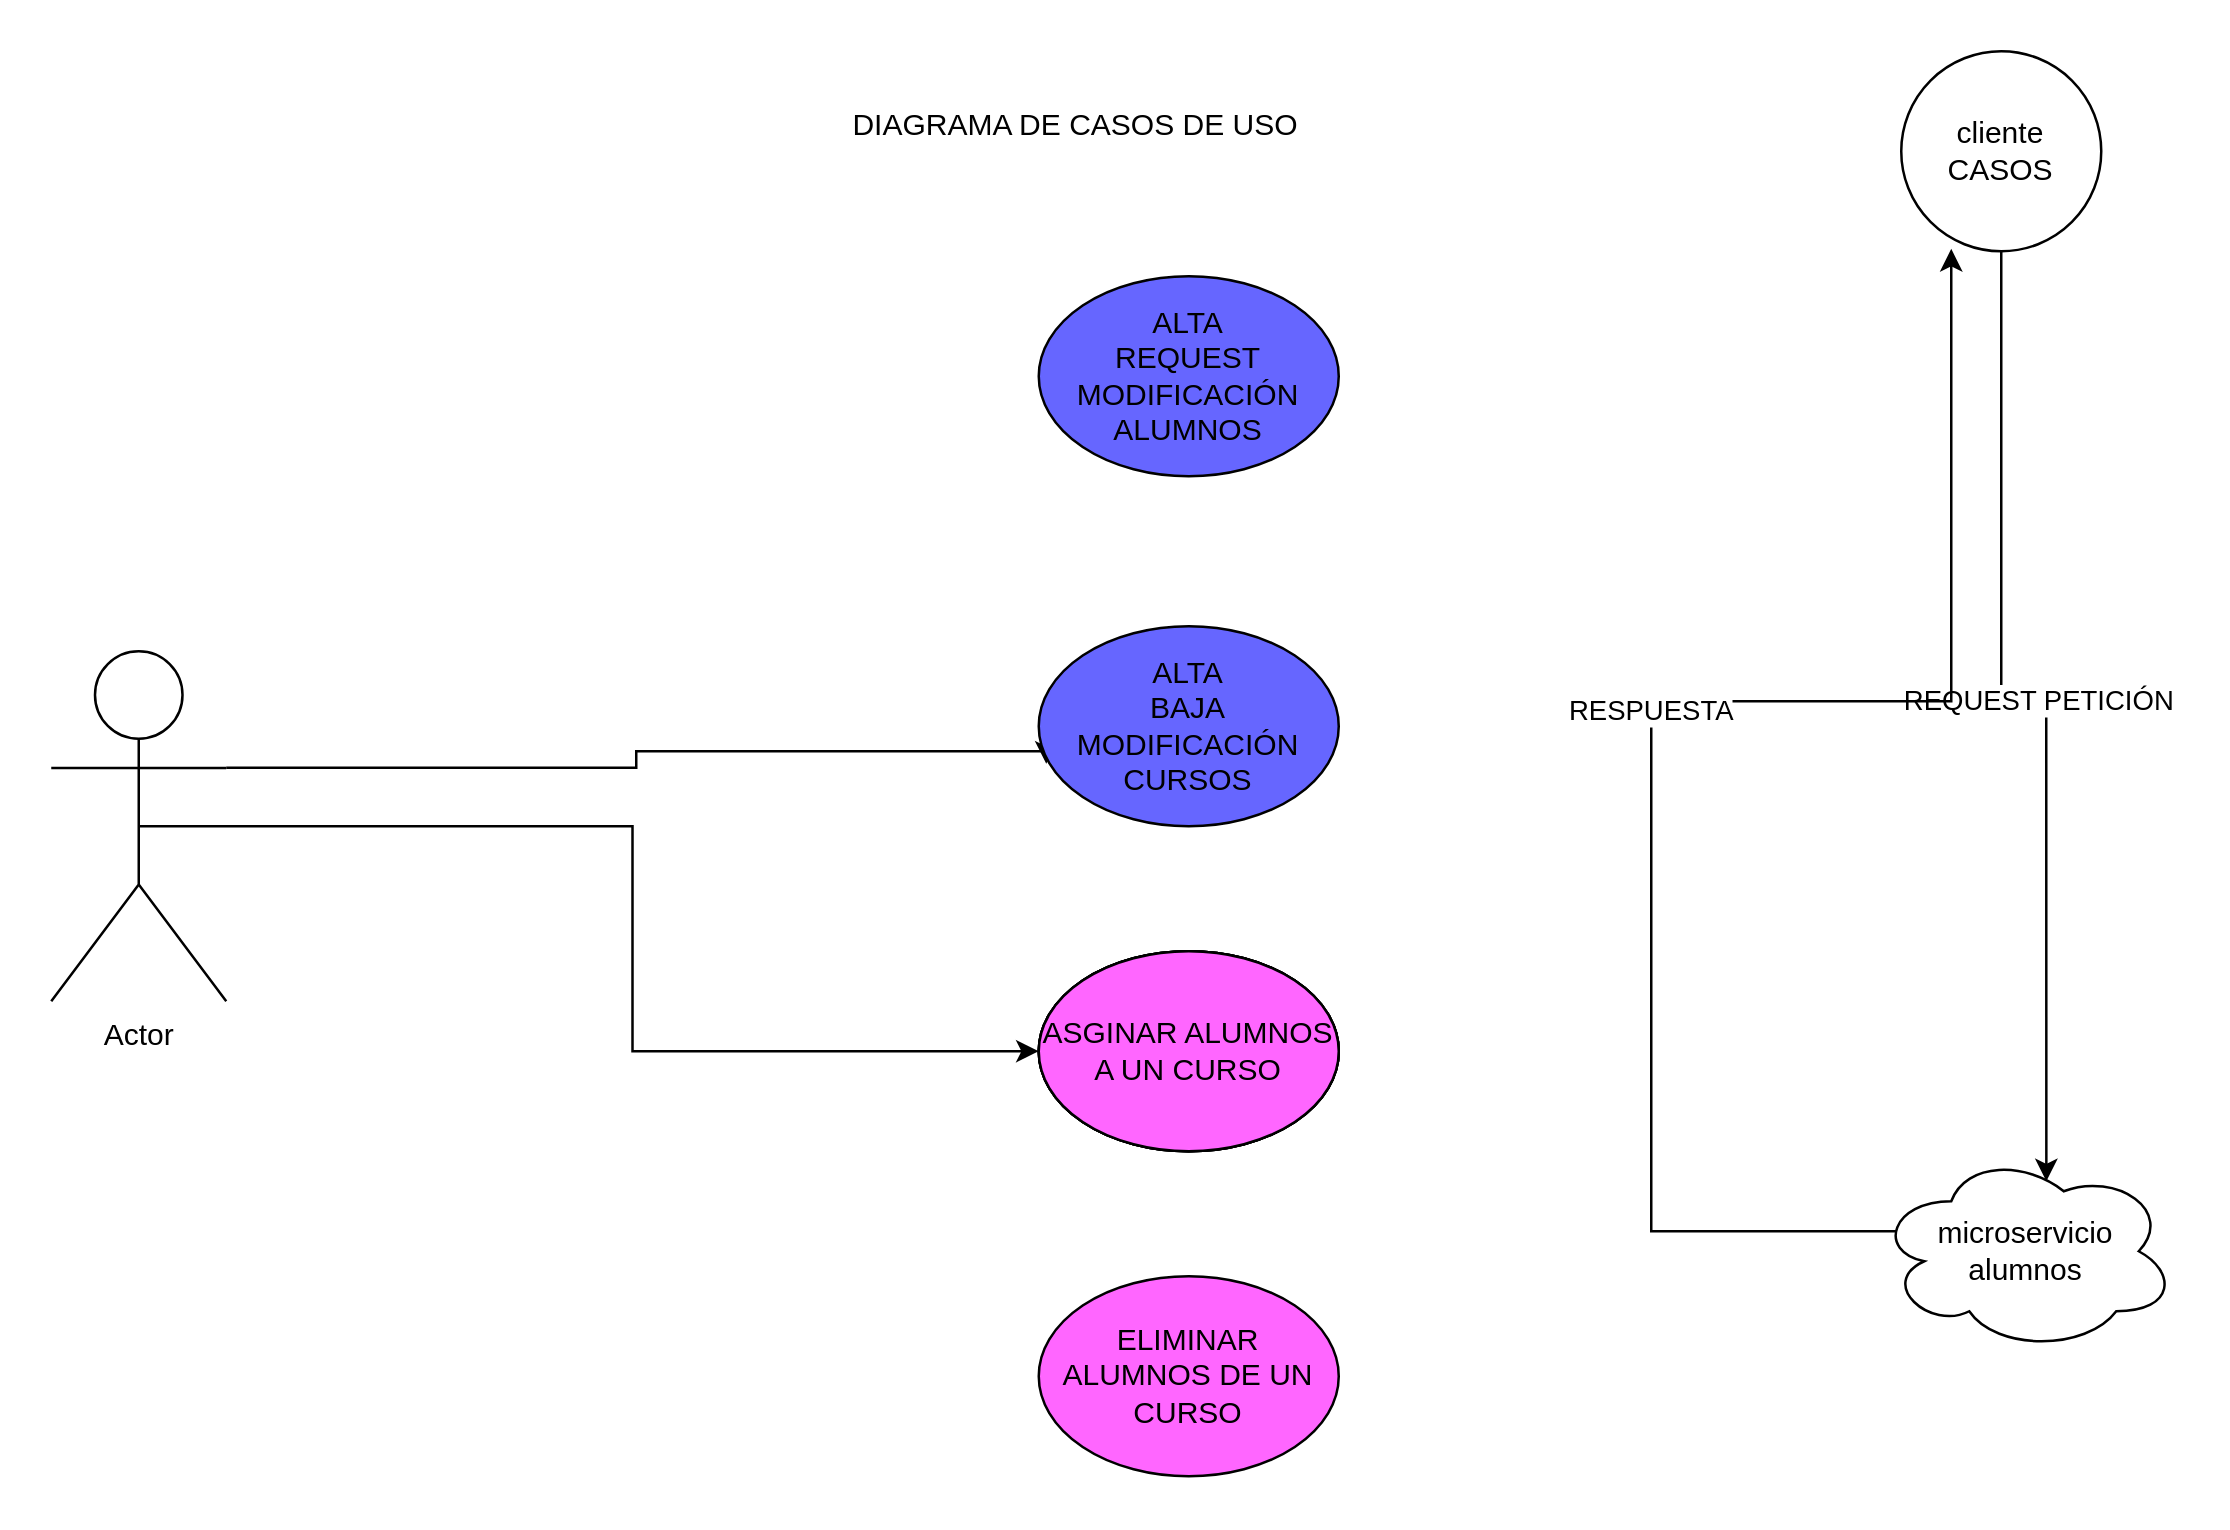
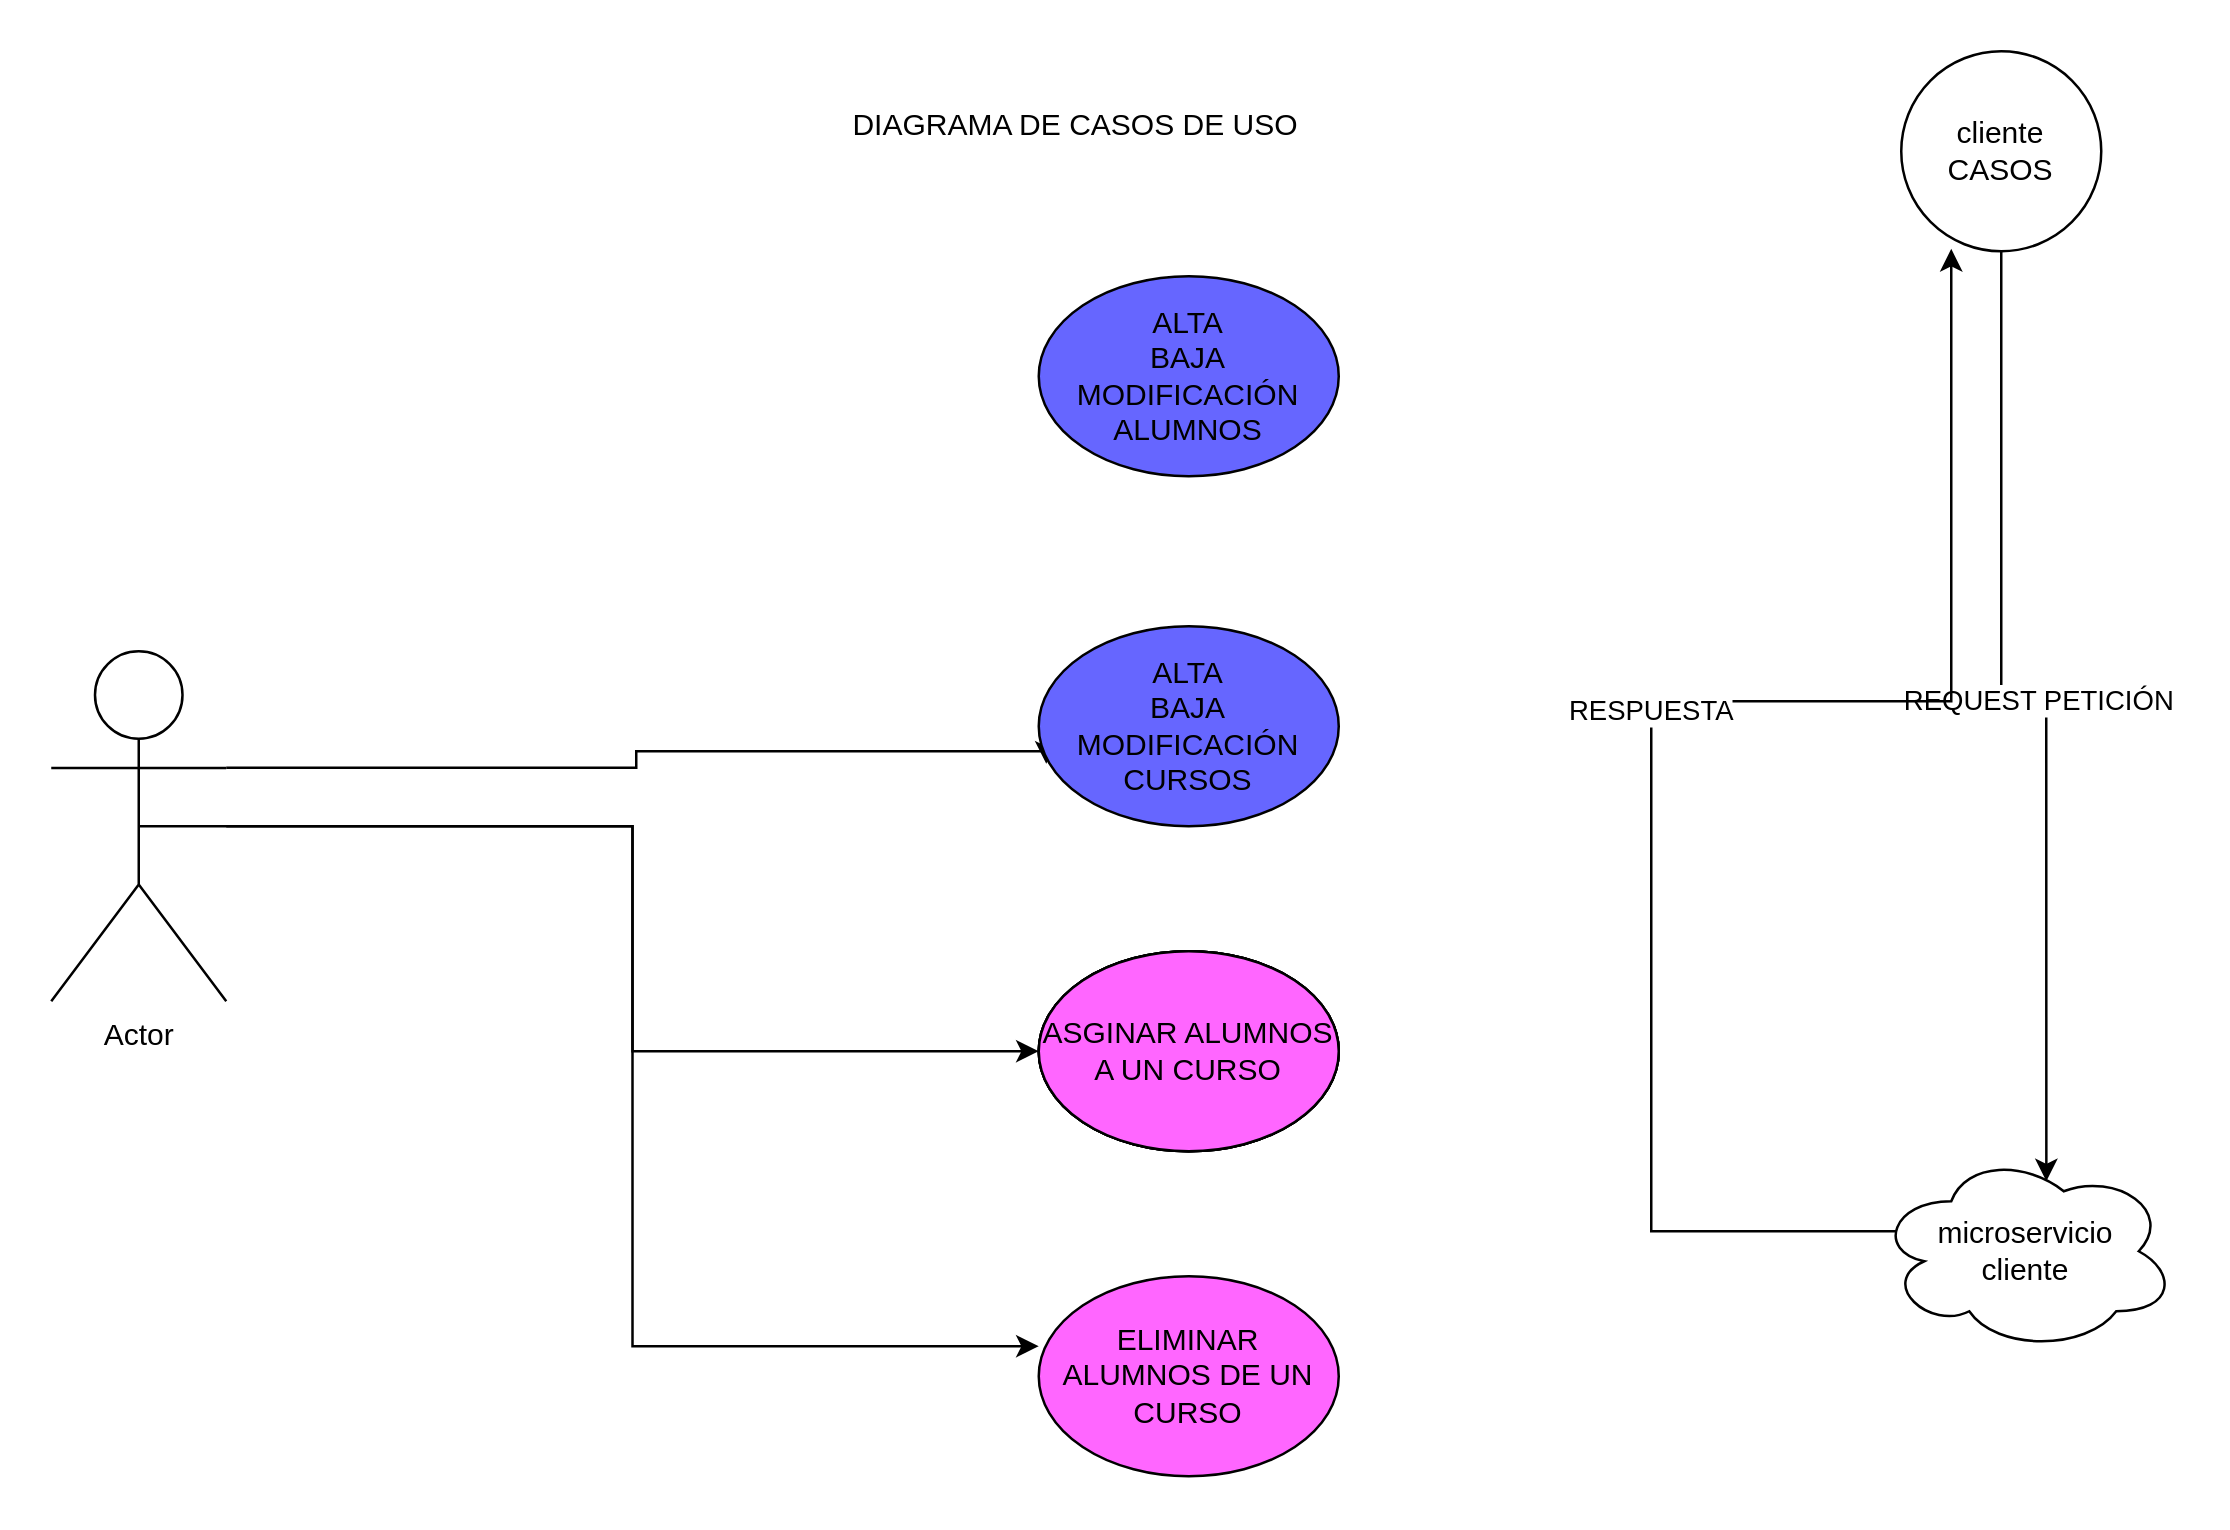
(1189, 376) -> (1189, 376)
(2026, 1251) -> (2026, 1251)
none -> (683, 1346)
